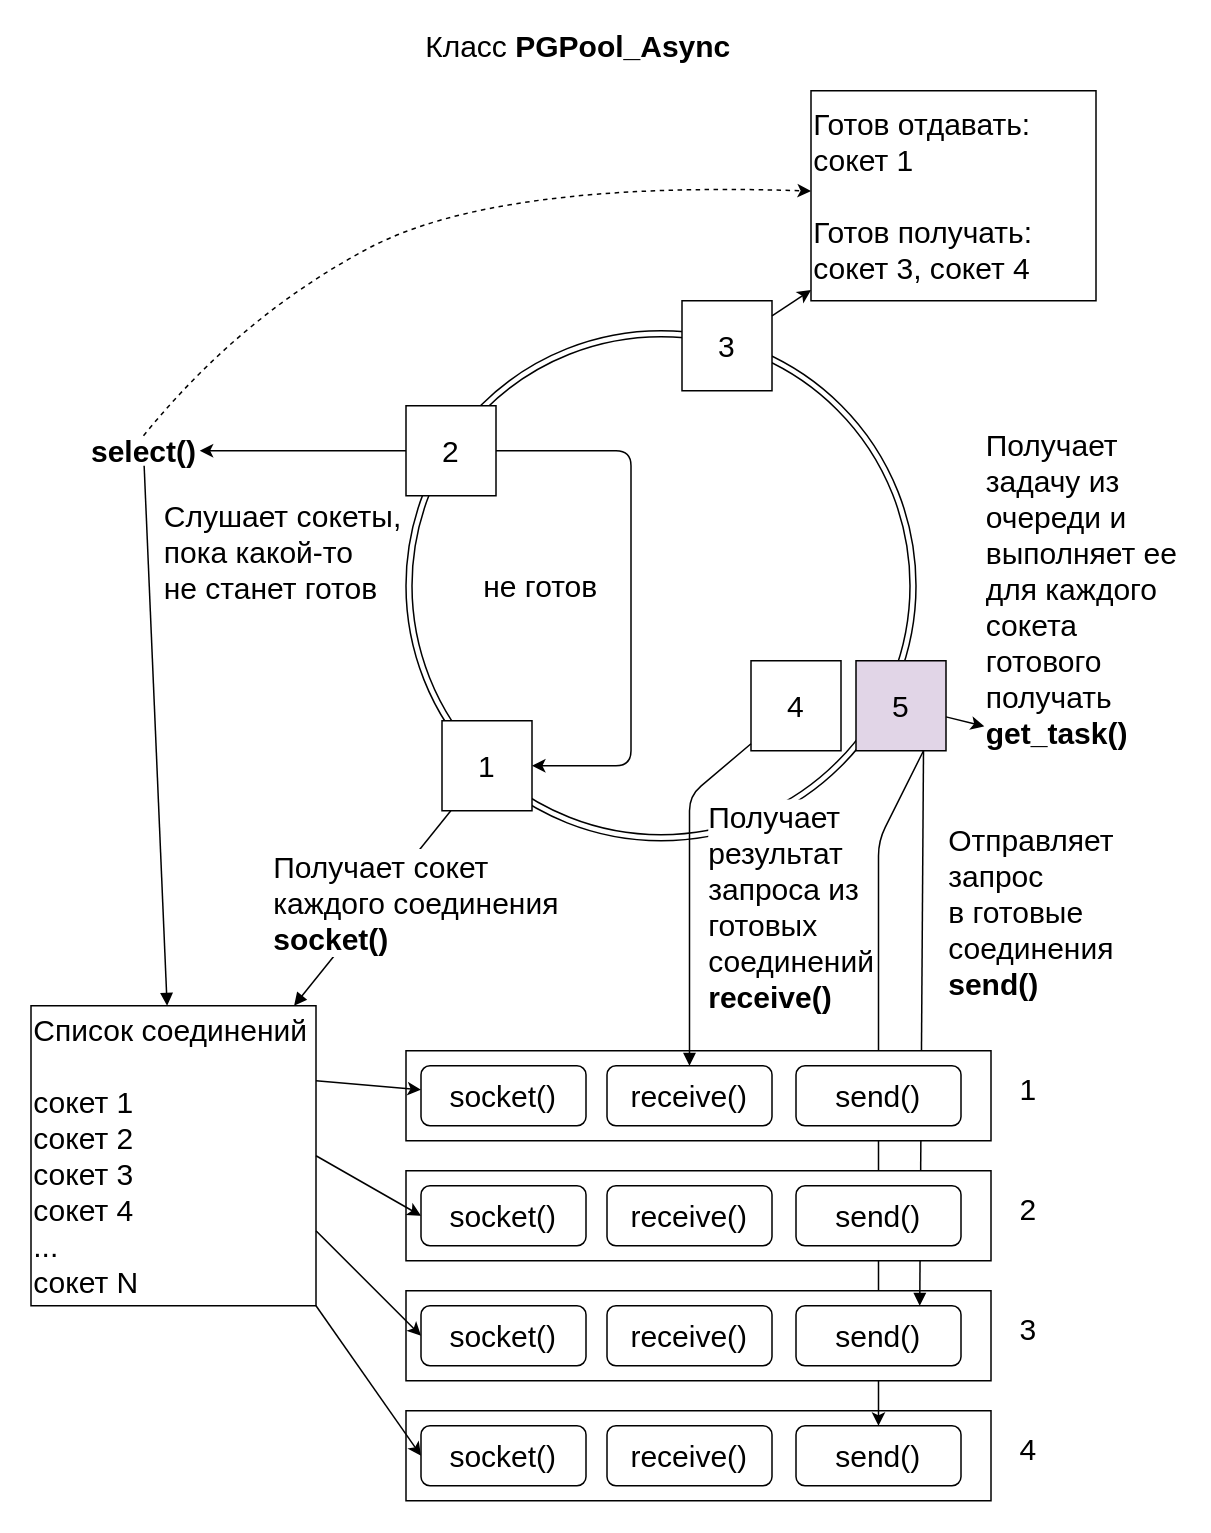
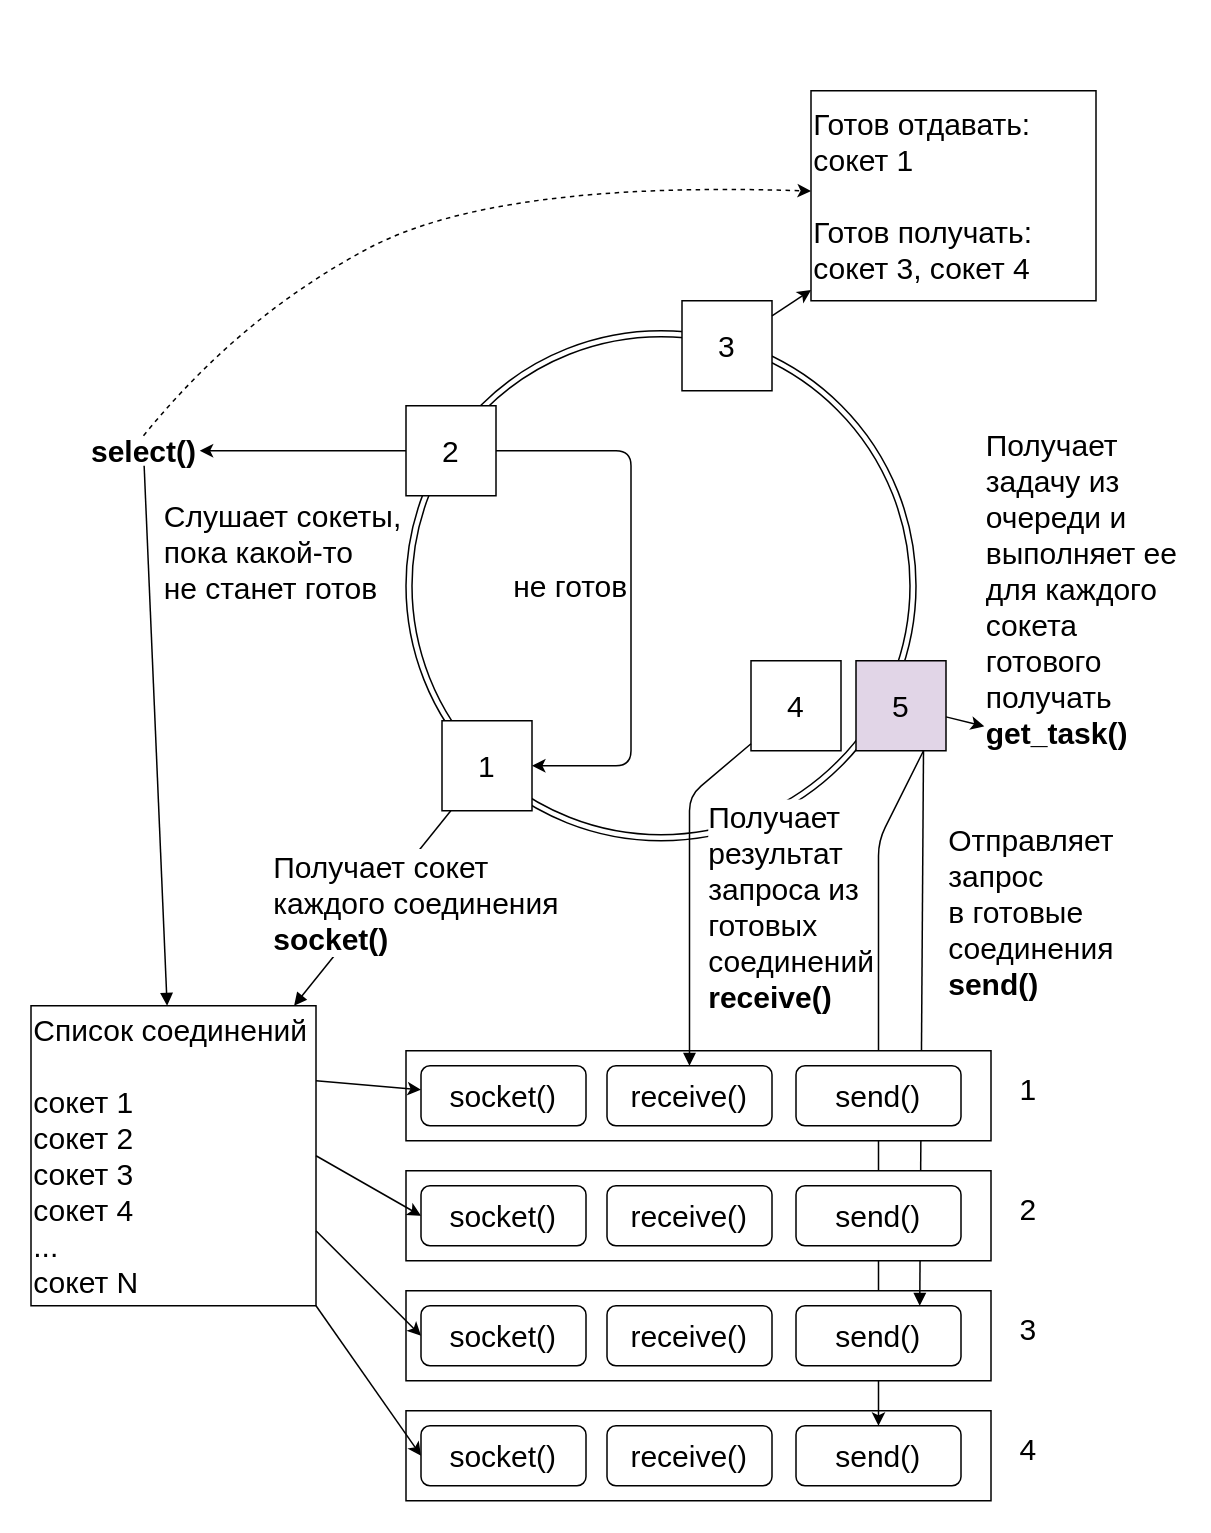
(578, 46) -> none
(541, 586) -> (571, 586)
